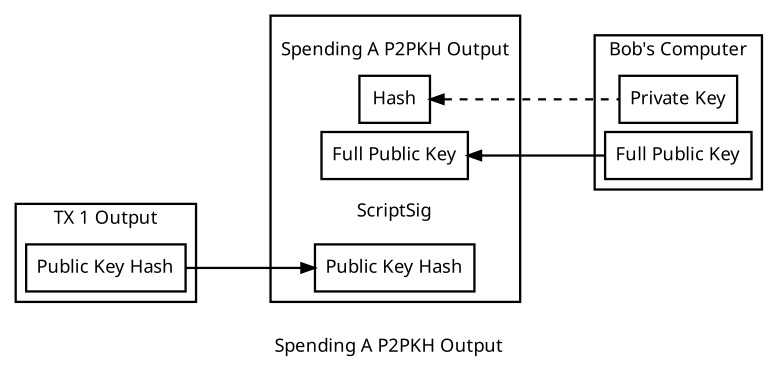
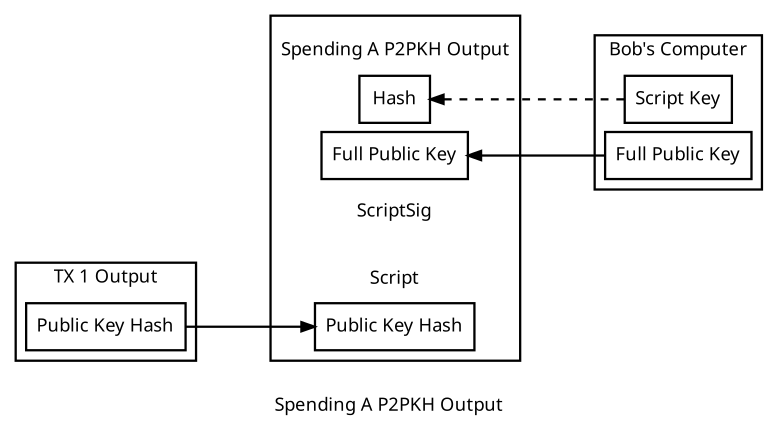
(678, 99) -> (678, 99)
none -> (395, 269)
